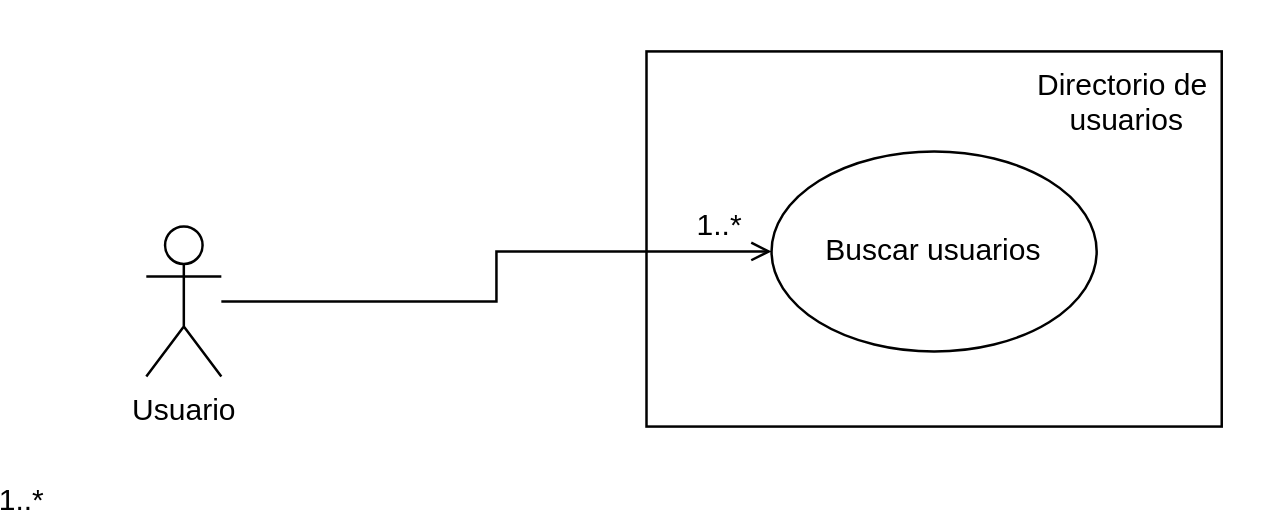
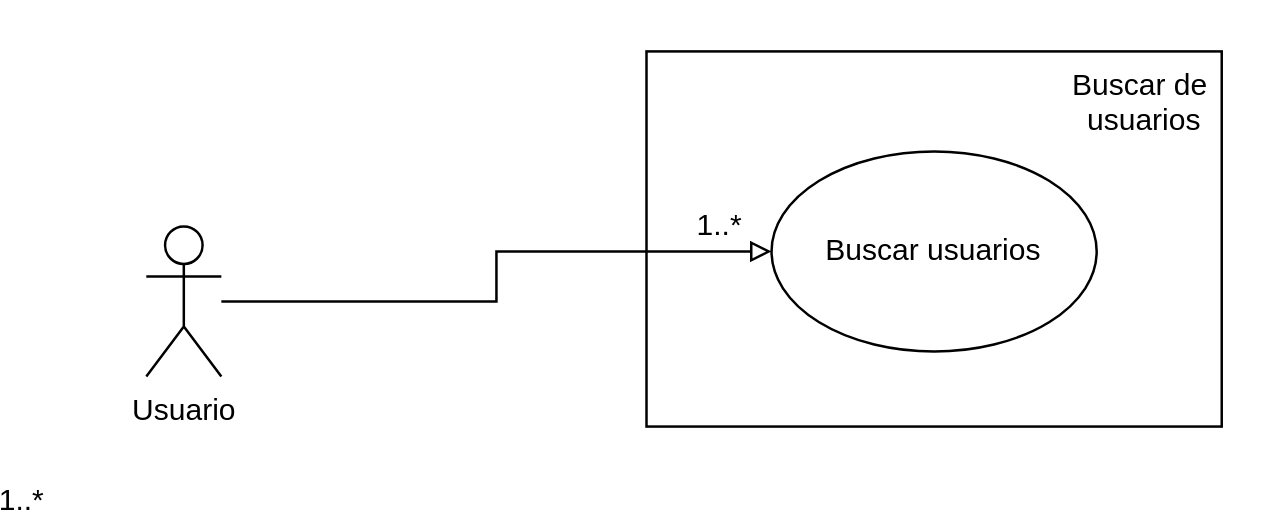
(1047, 87) -> (1073, 87)
(757, 251) -> (749, 251)
